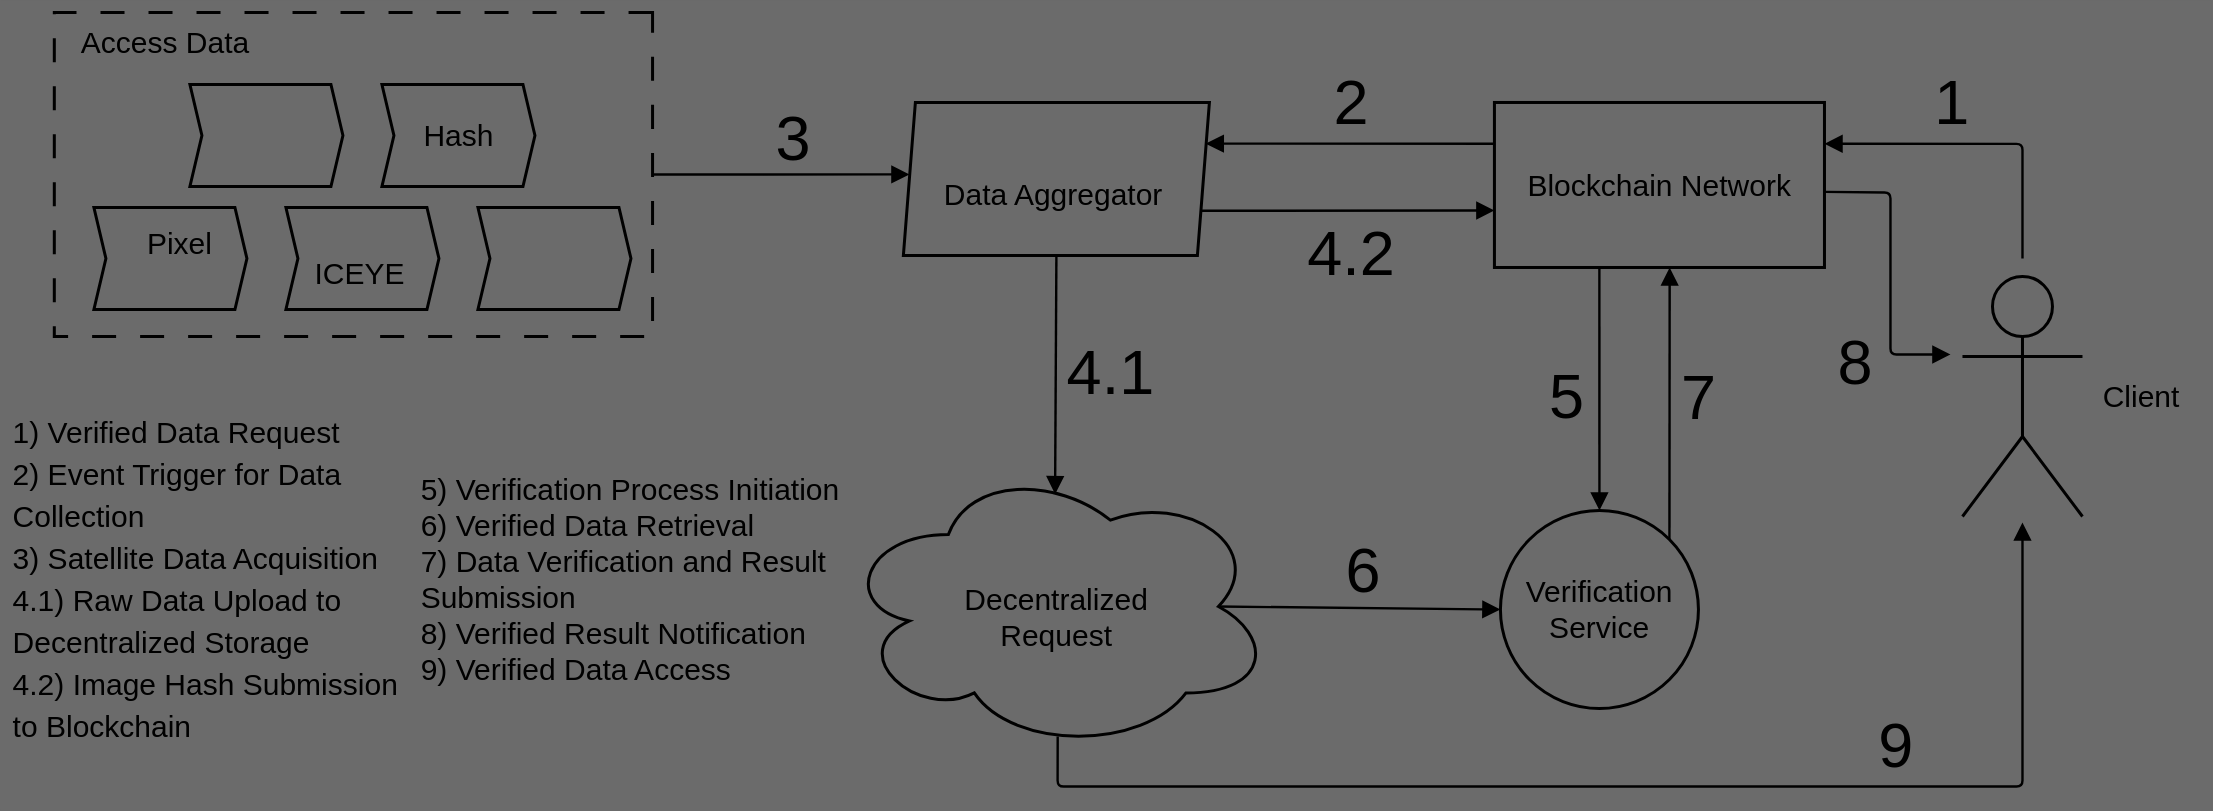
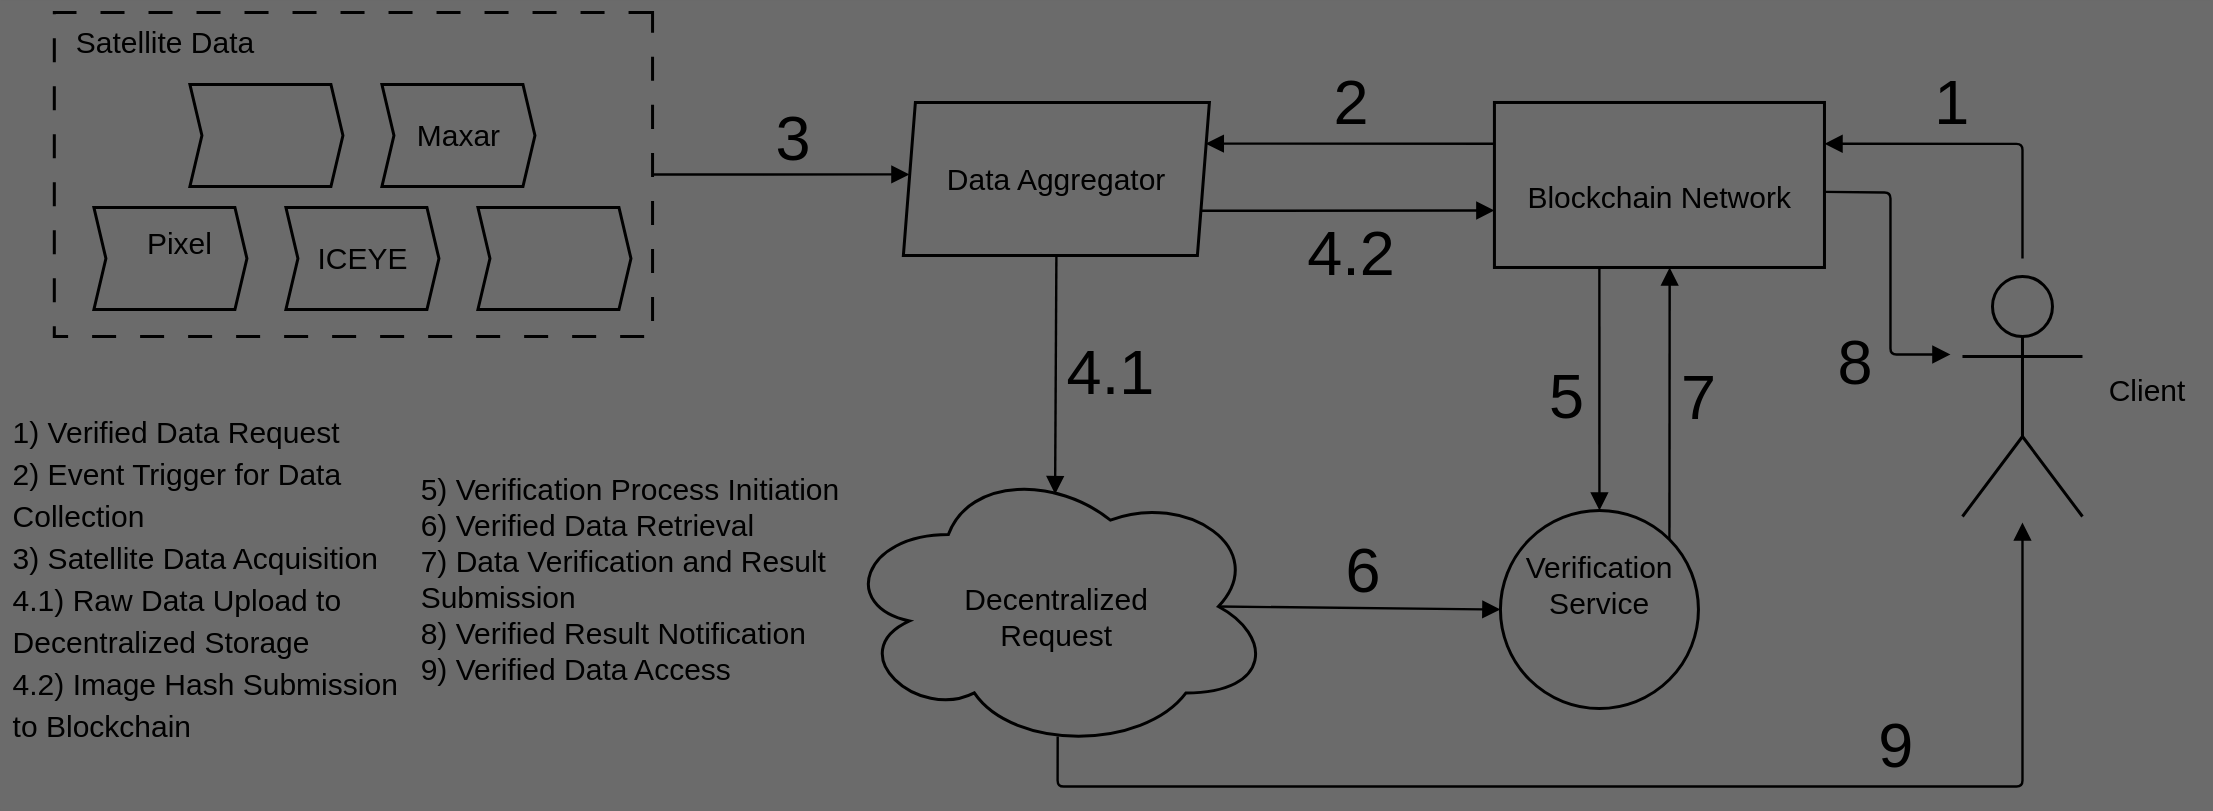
(165, 42) -> (165, 42)
(459, 135) -> (459, 135)
(1659, 185) -> (1659, 197)
(1053, 194) -> (1056, 179)
(359, 273) -> (362, 258)
(2141, 396) -> (2147, 390)
(1599, 609) -> (1599, 585)
